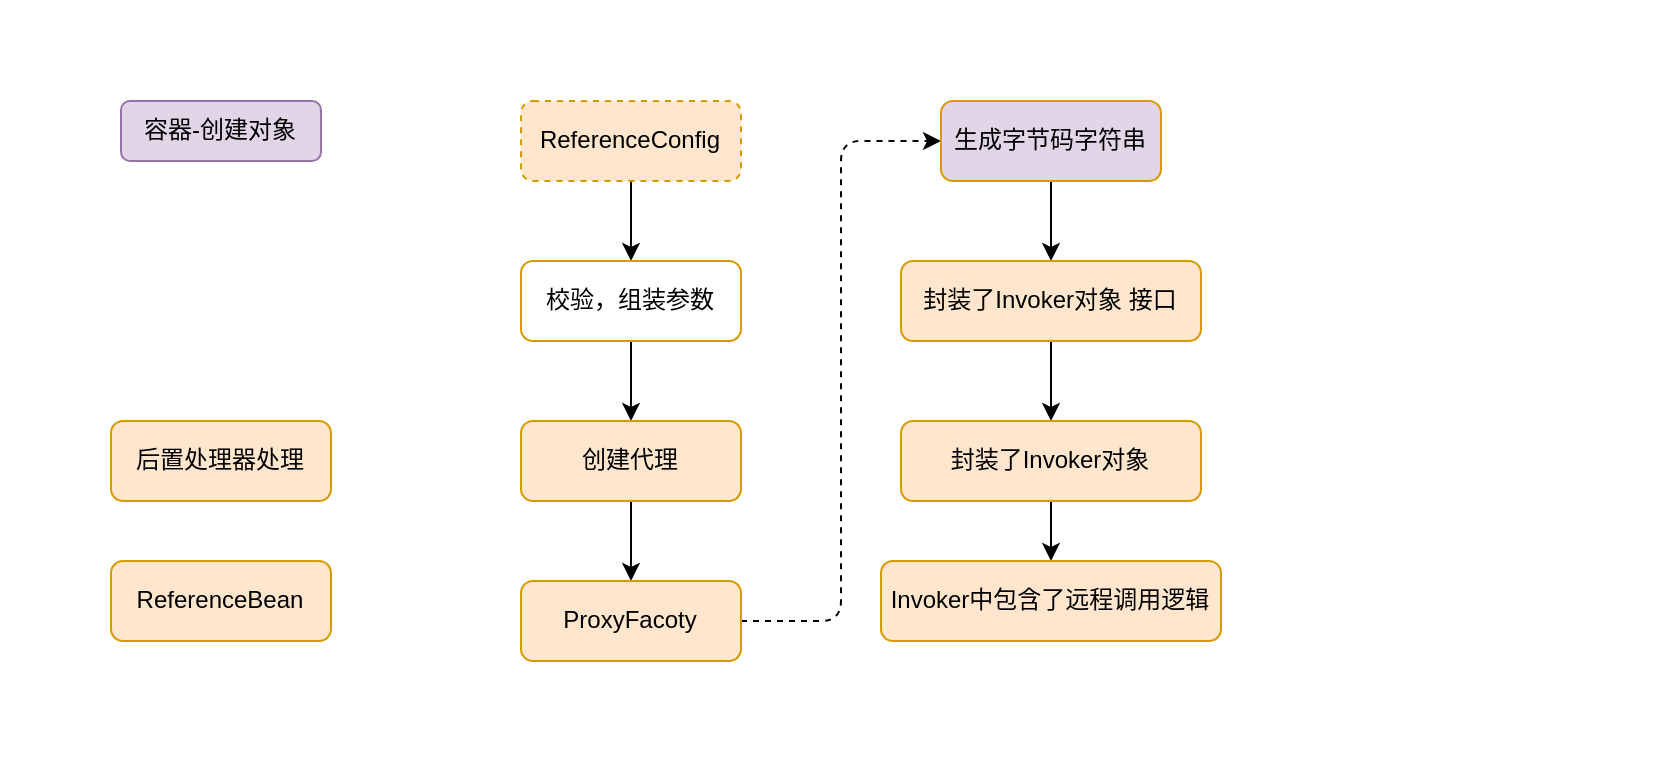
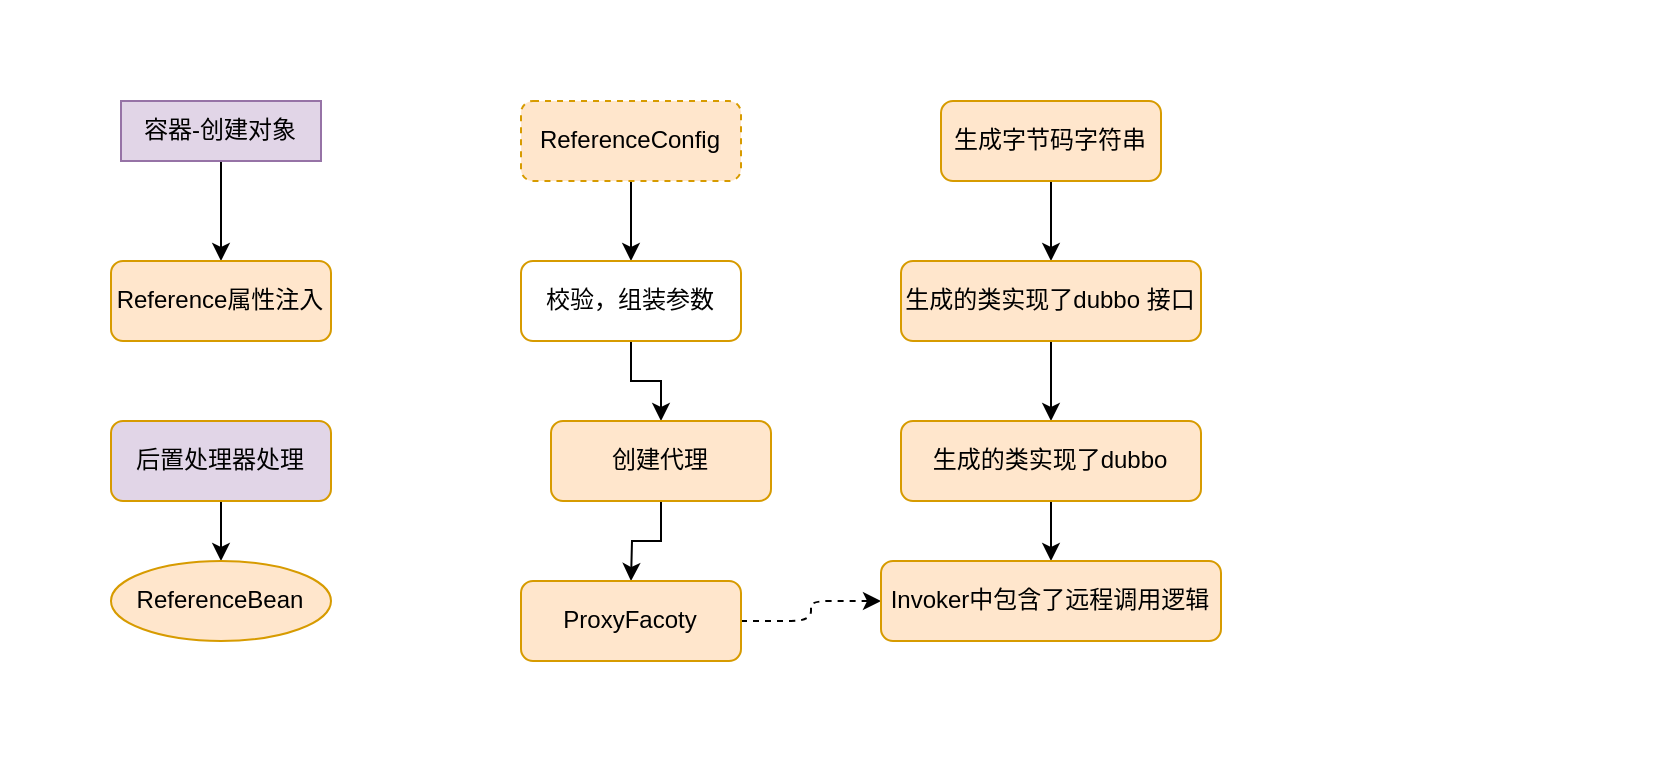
(221, 131) -> (221, 131)
(1051, 141) -> (1051, 141)
none -> (221, 204)
none -> (221, 301)
(1051, 301) -> (1051, 301)
(841, 359) -> (832, 601)
(221, 461) -> (221, 461)
(631, 461) -> (661, 461)
(1051, 461) -> (1051, 461)
none -> (221, 524)
(221, 601) -> (221, 601)
